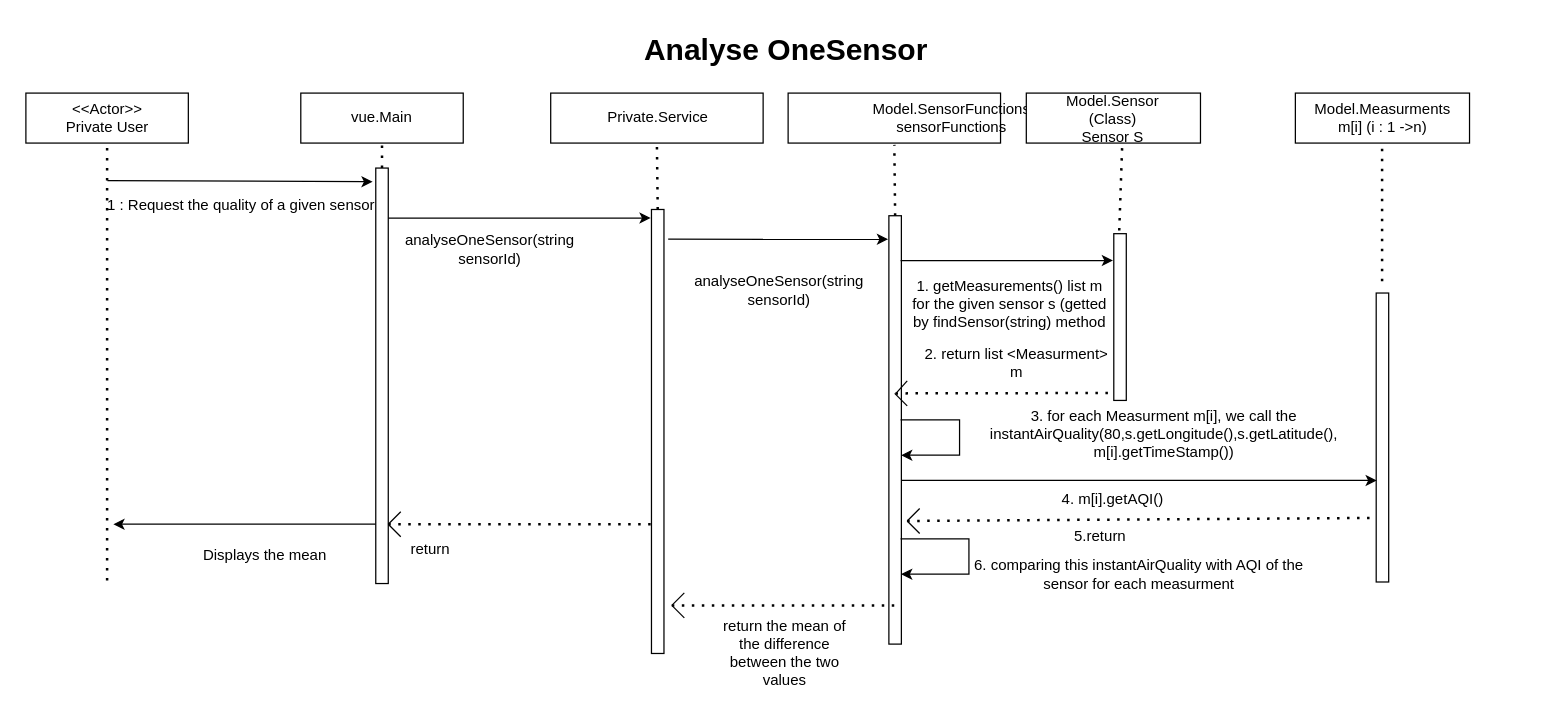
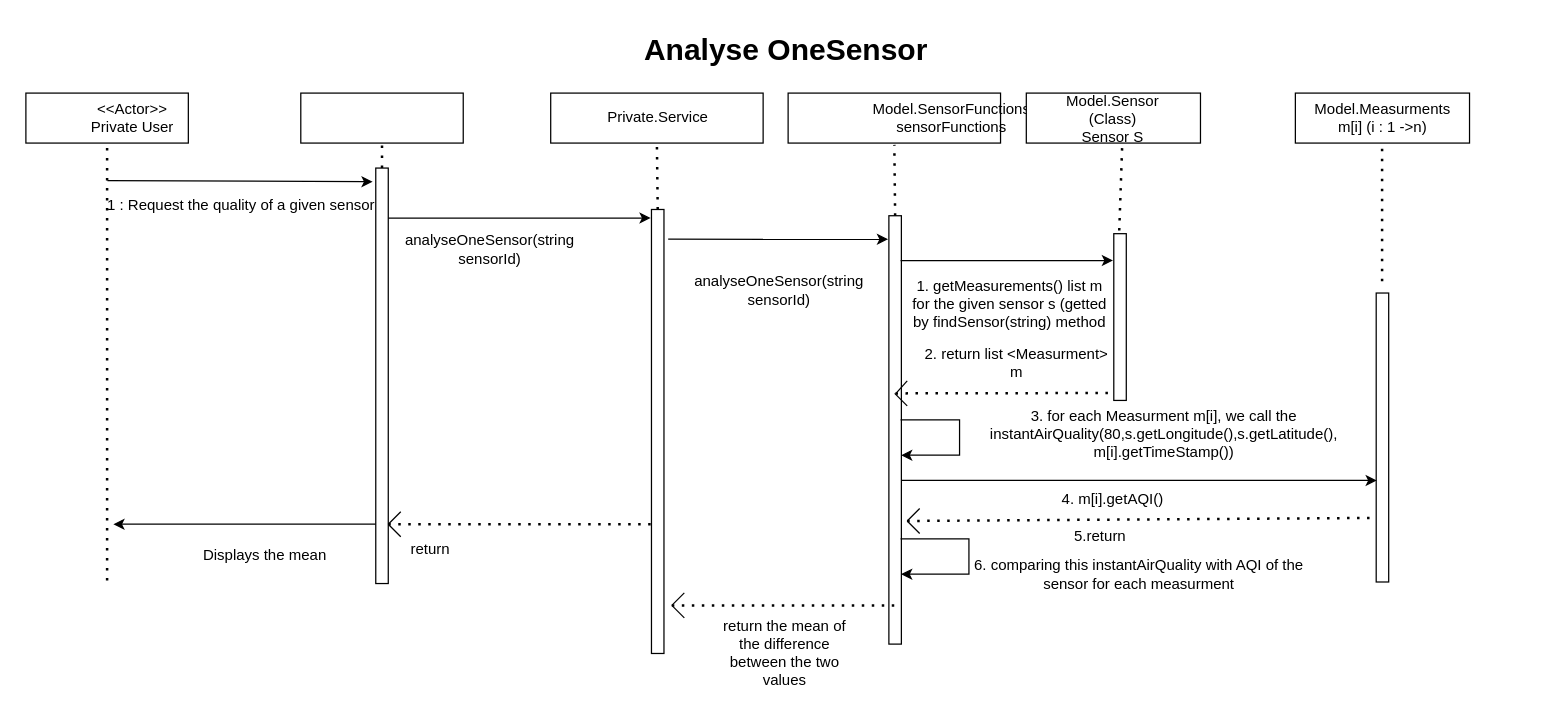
(107, 118) -> (132, 118)
(382, 118) -> none
